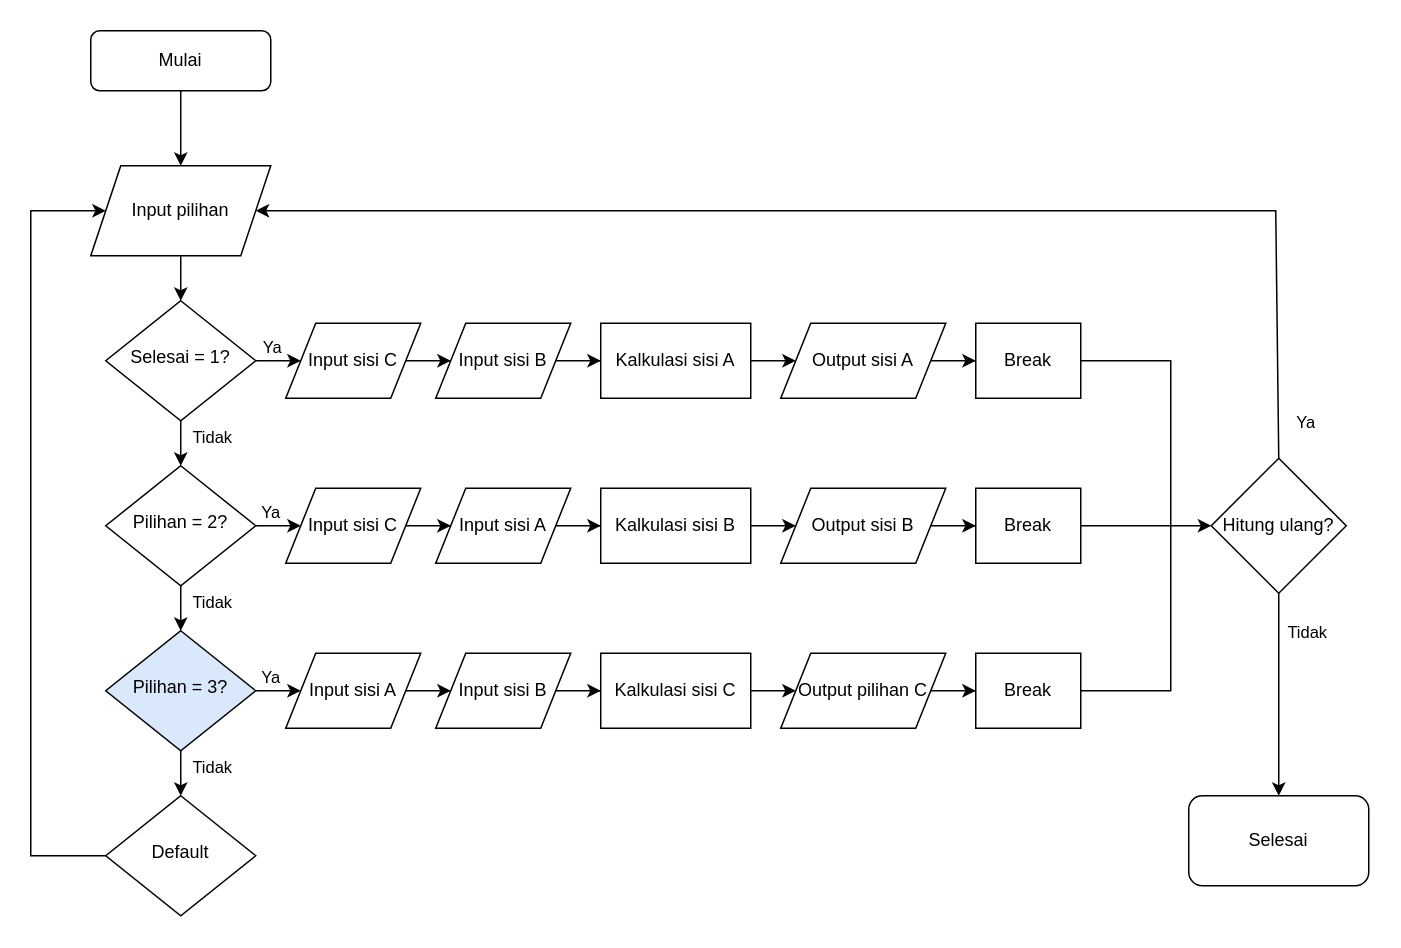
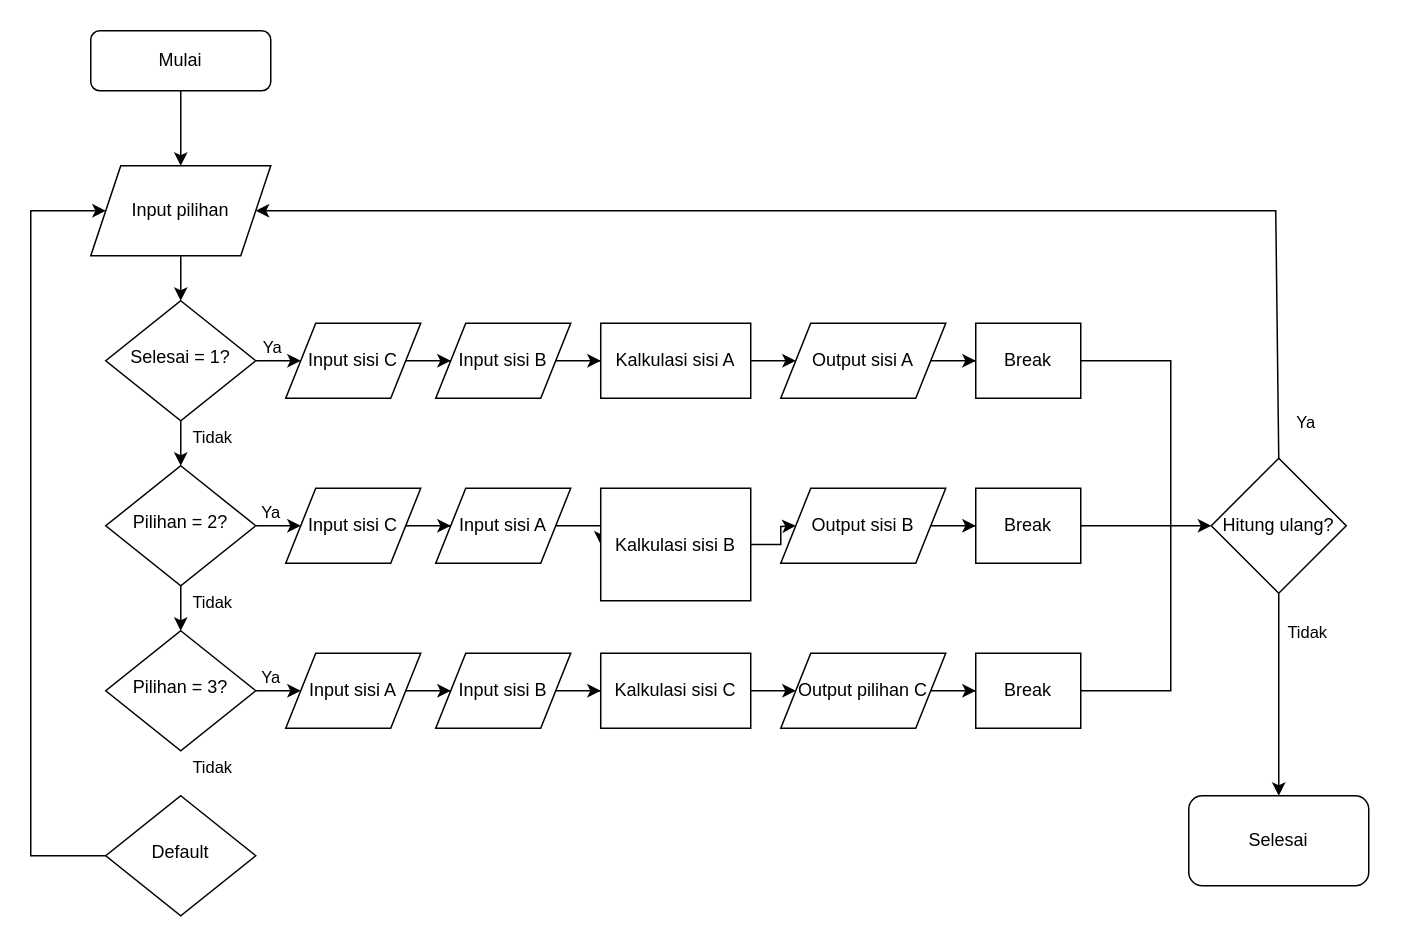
(676, 526) -> (676, 545)
(181, 691) -> (181, 691)
(181, 768) -> none
